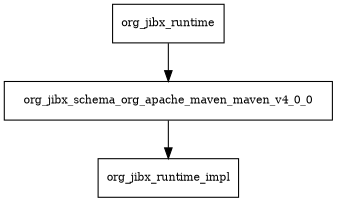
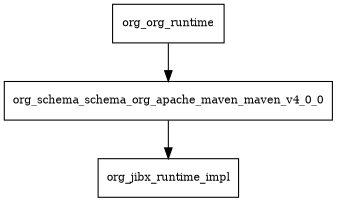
(168, 24) -> (168, 24)
(168, 101) -> (168, 101)
